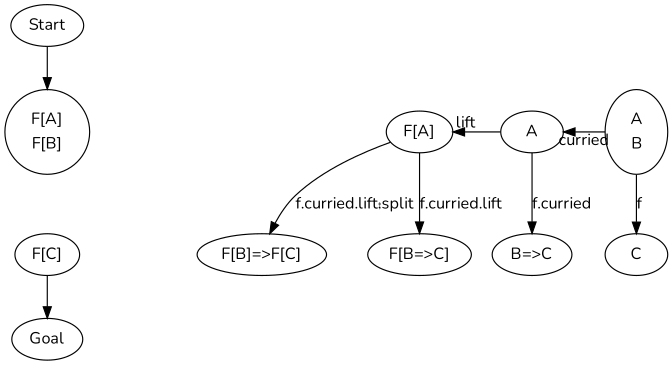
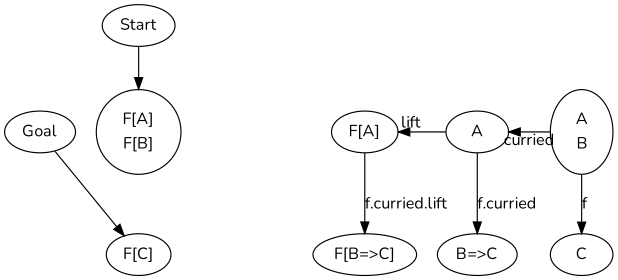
(262, 255) -> none
(47, 291) -> (86, 189)
